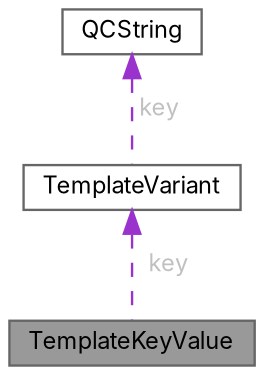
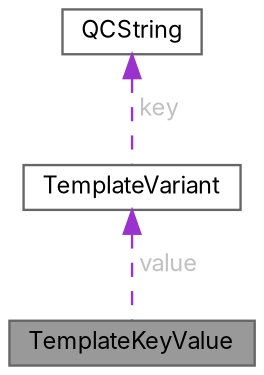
(165, 265) -> (165, 265)
